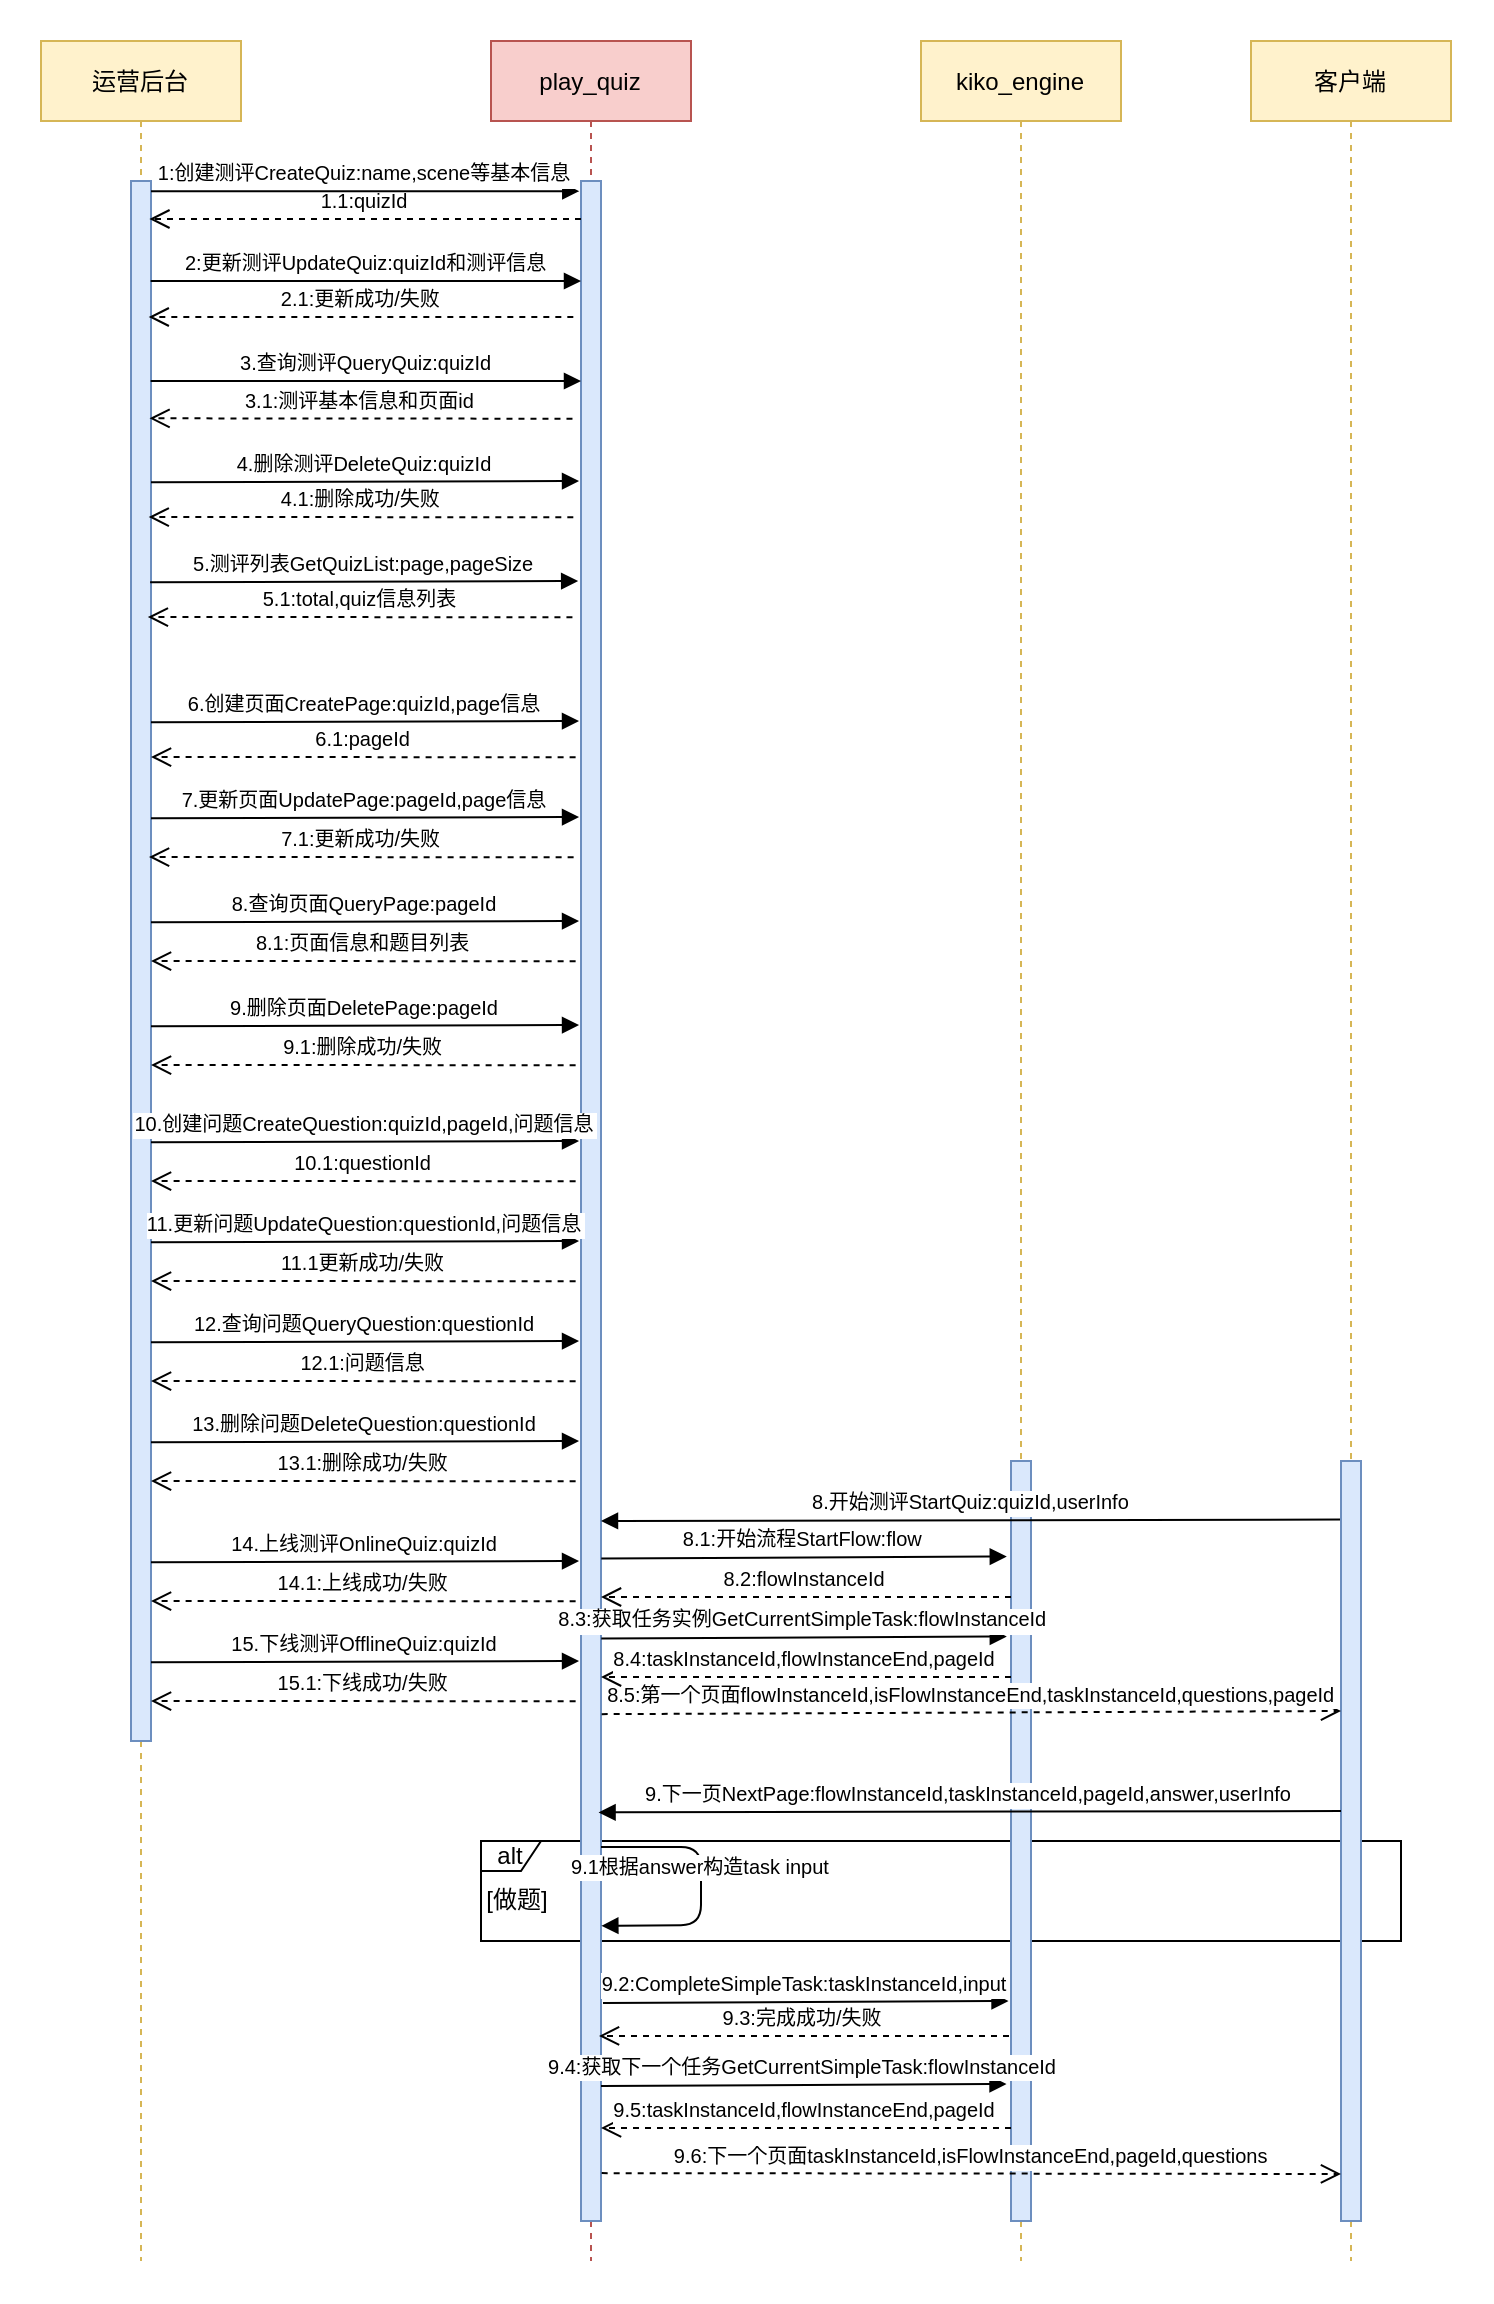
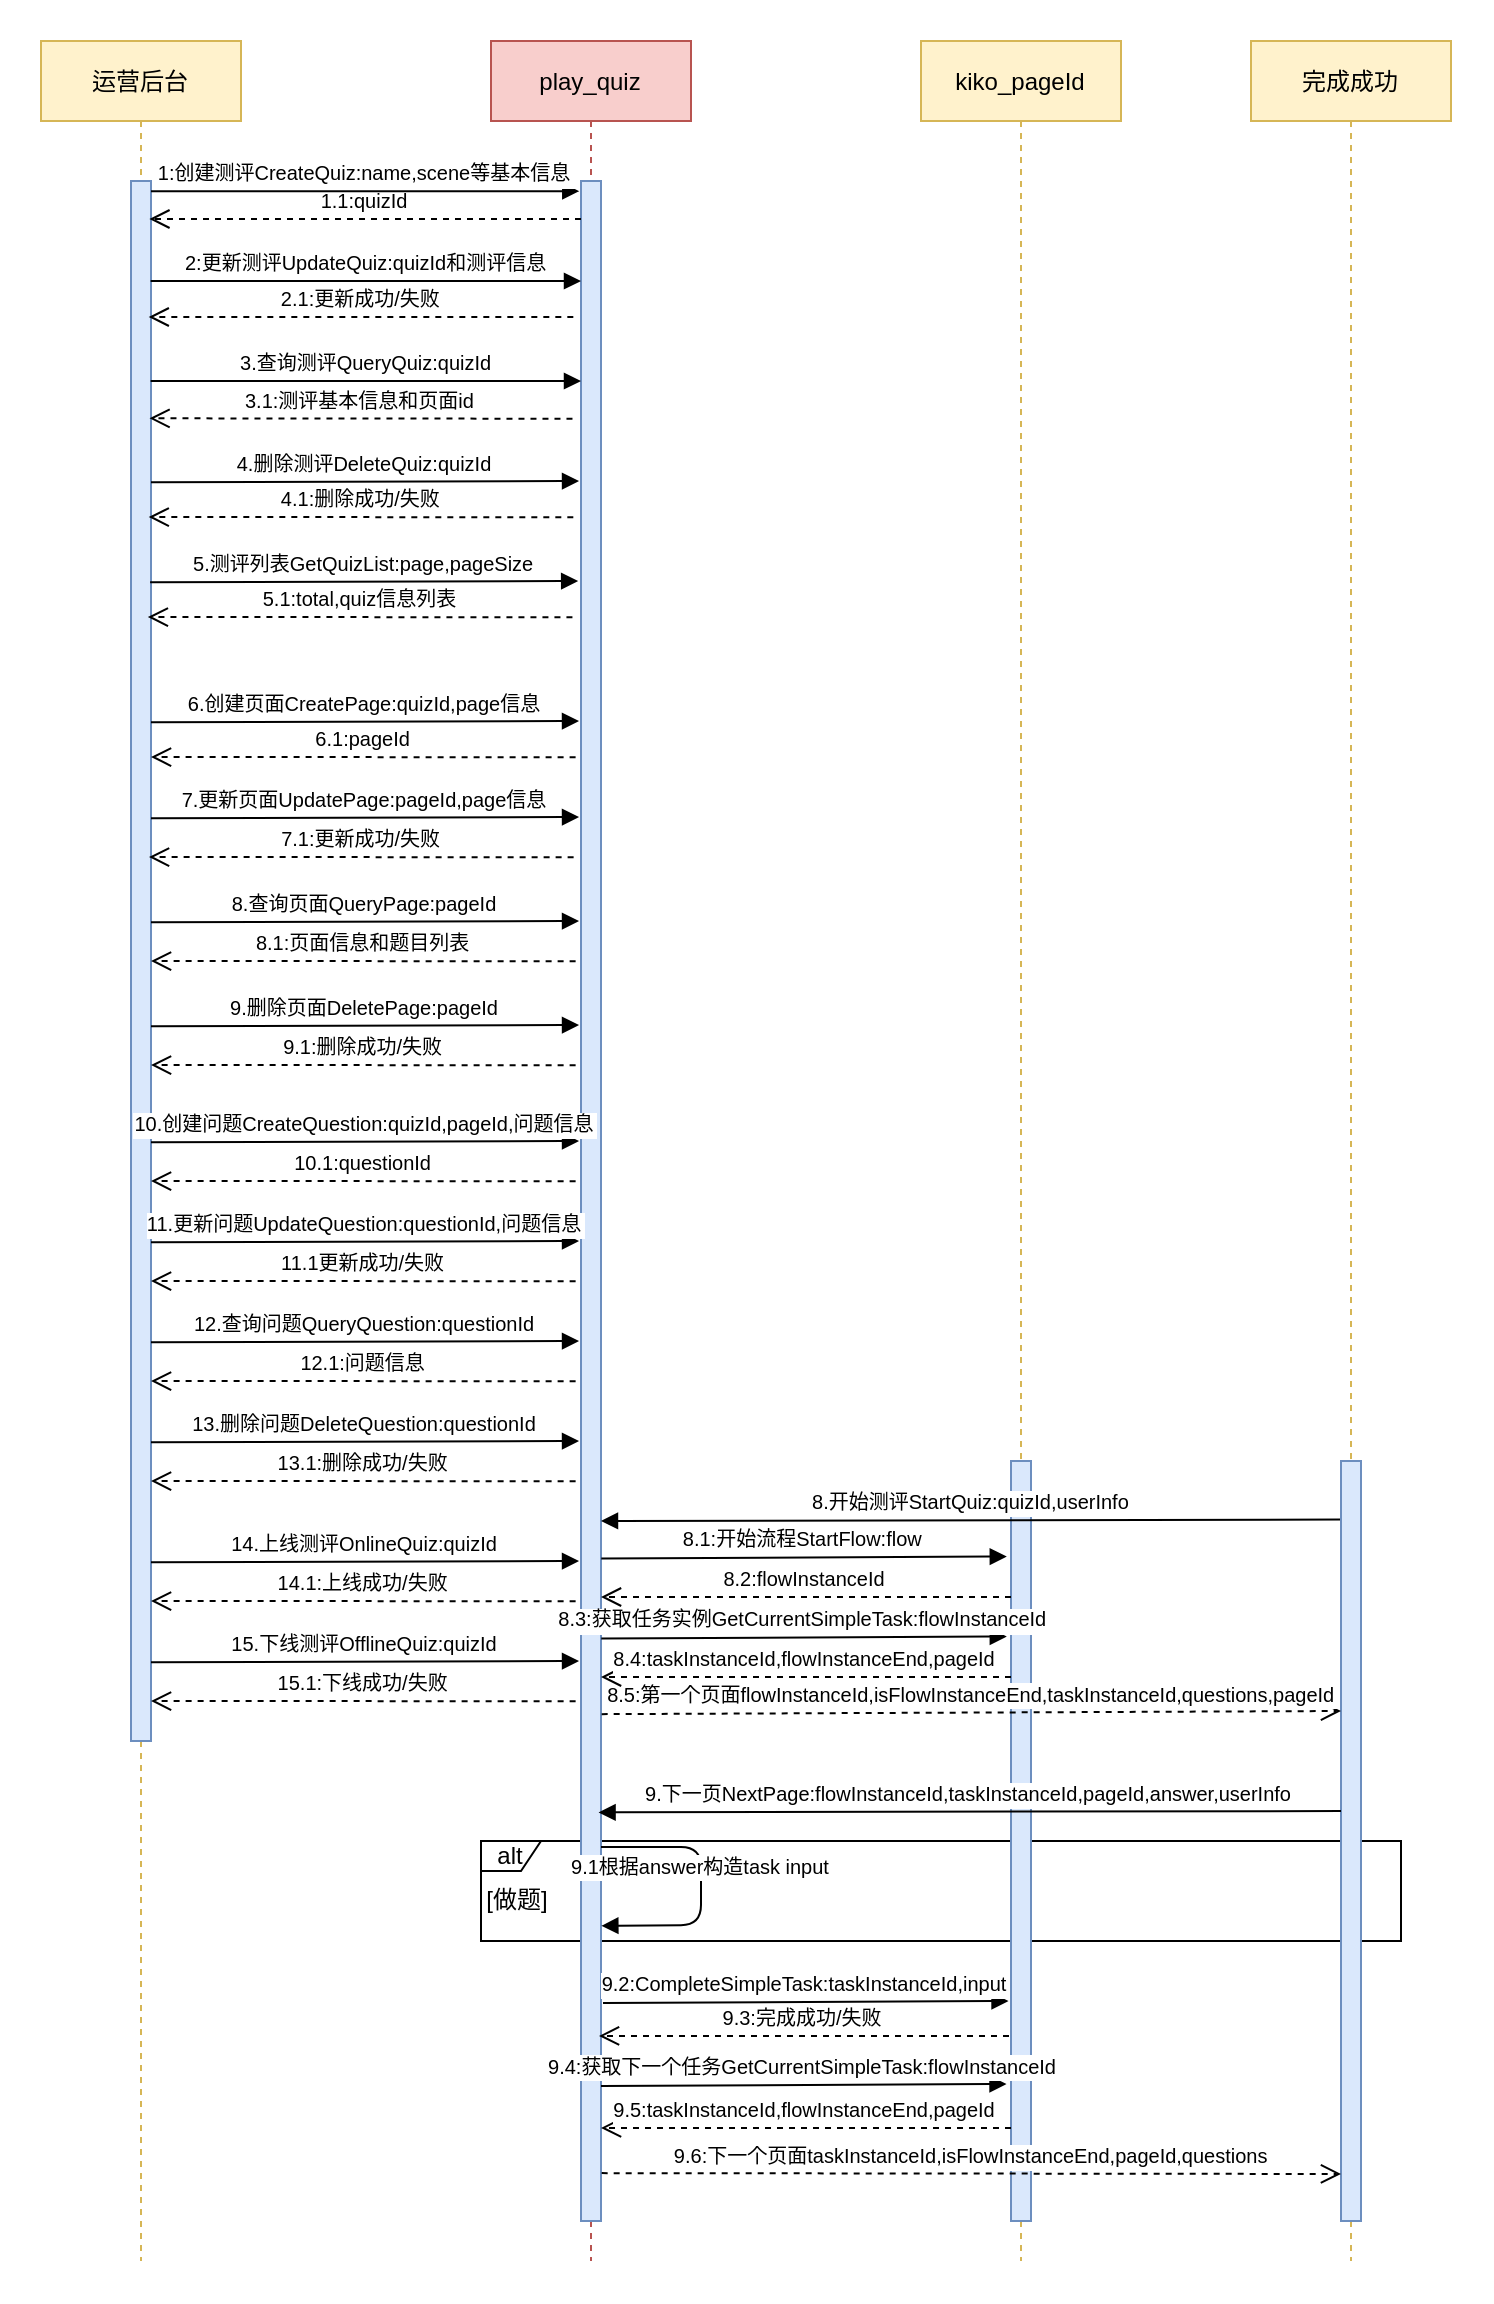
(1020, 82) -> (1020, 82)
(1350, 82) -> (1350, 82)
